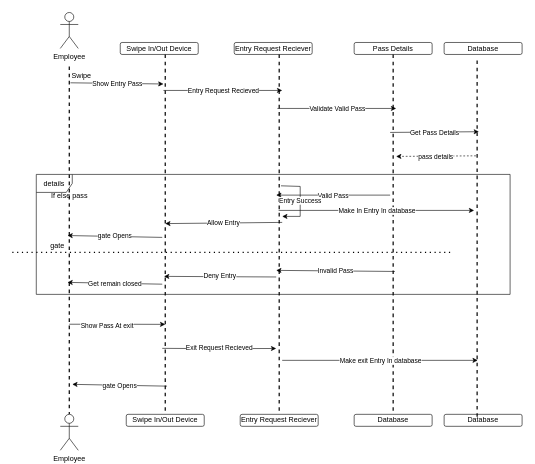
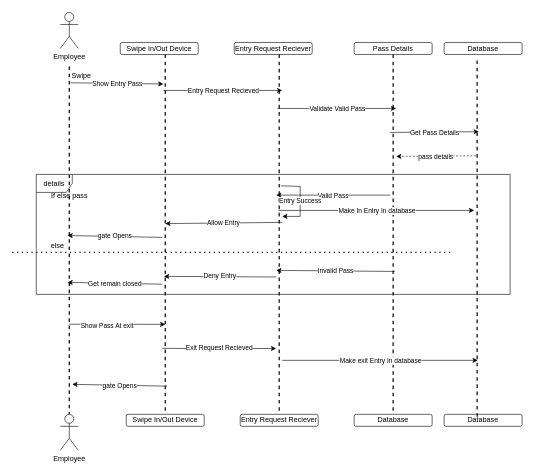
(58, 246) -> (58, 246)
